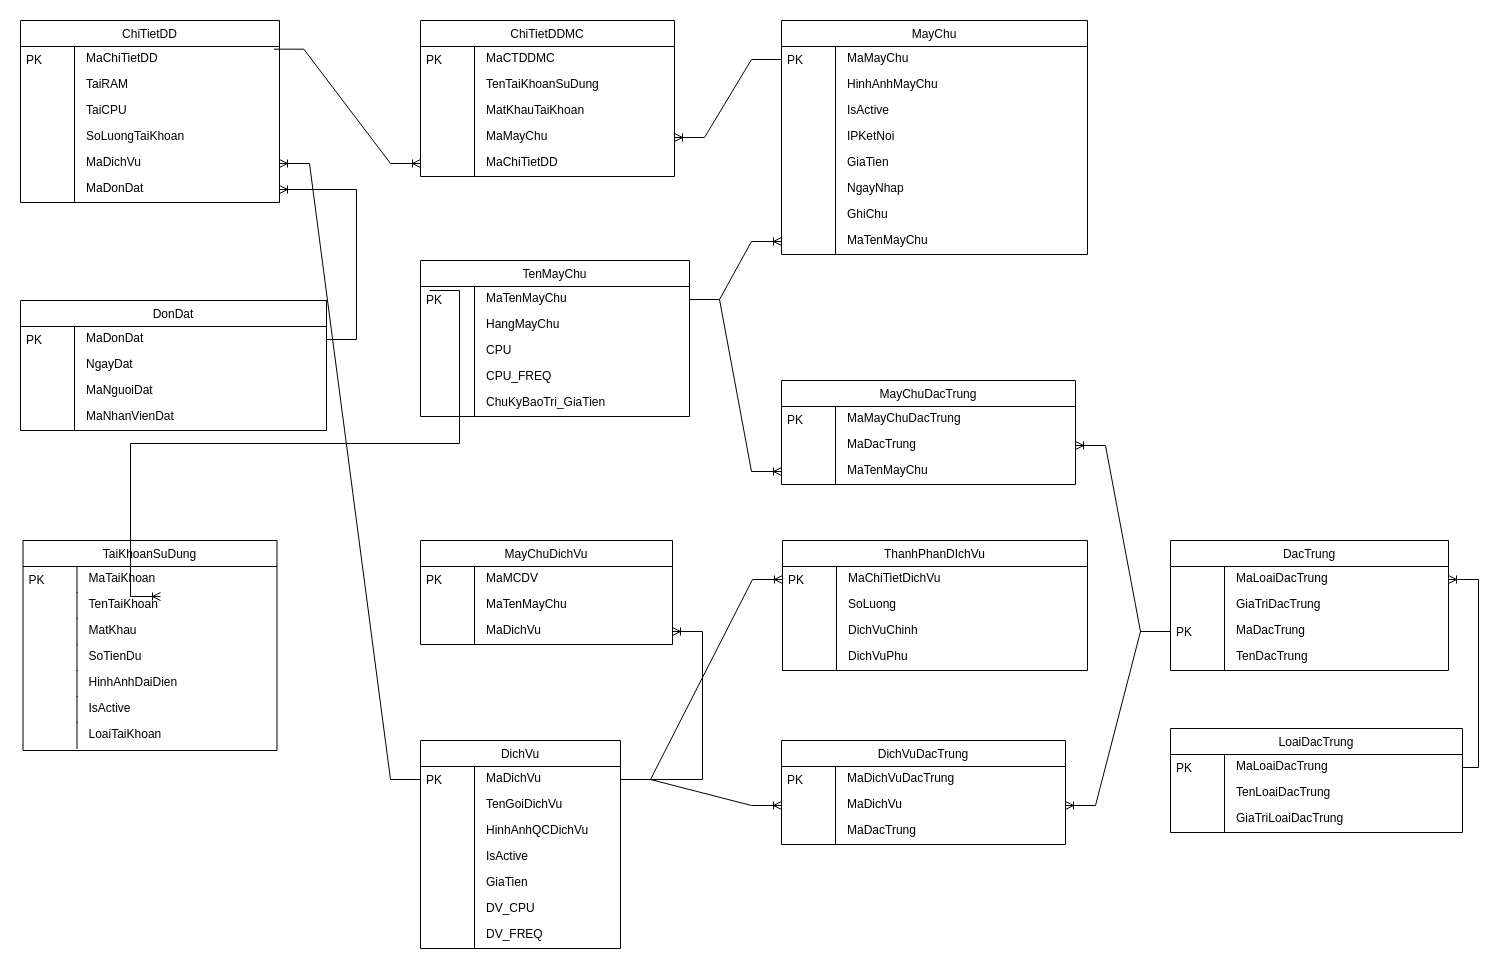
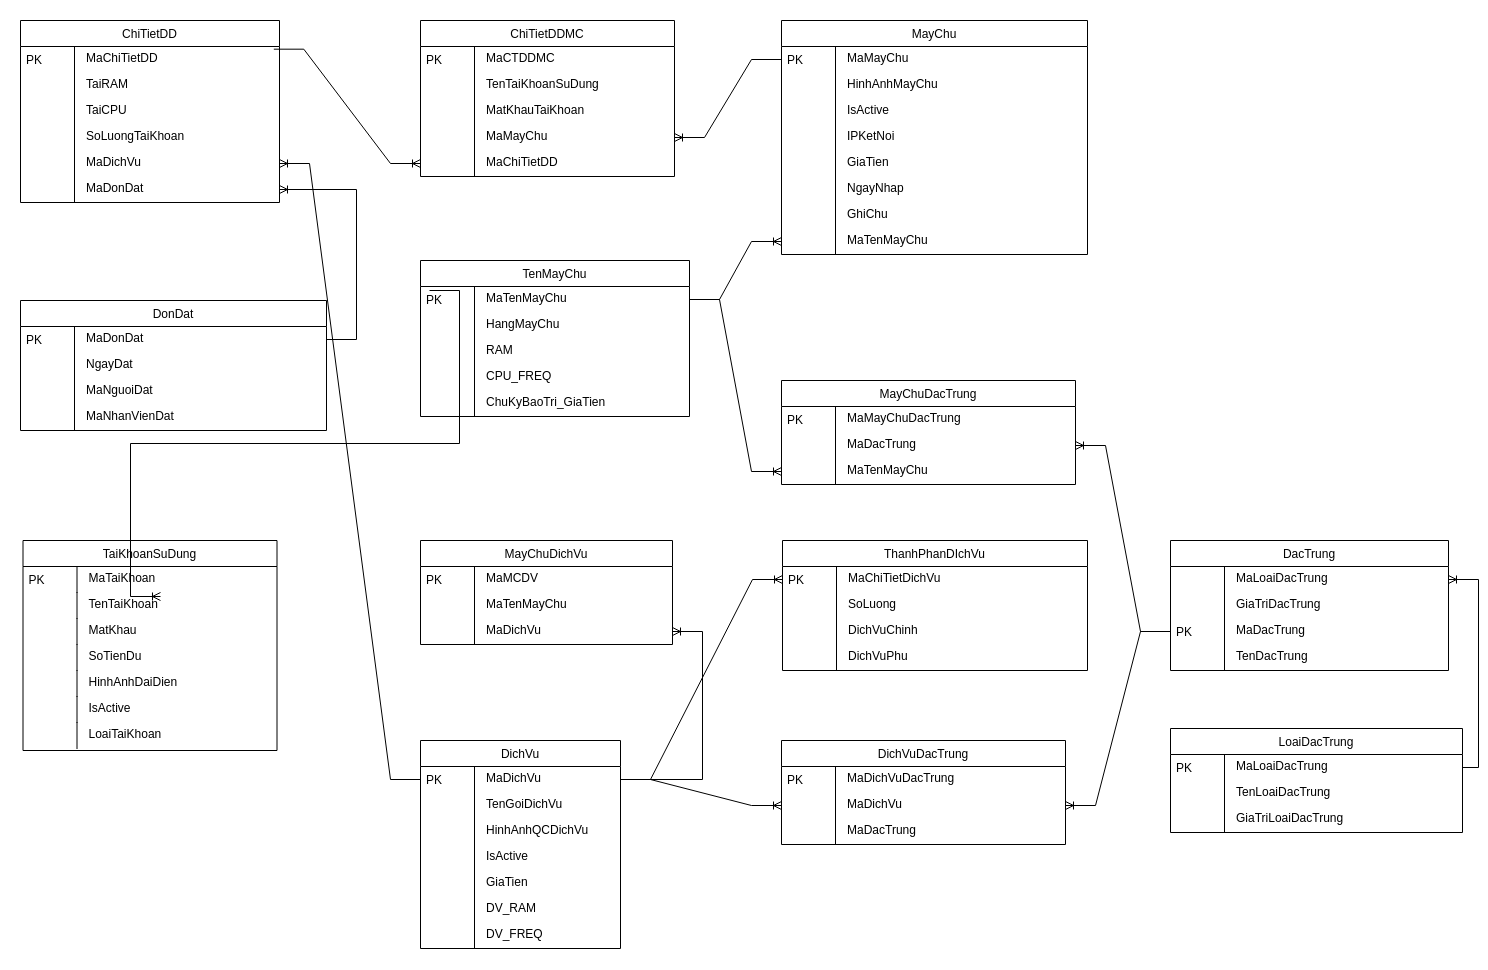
(496, 350) -> (496, 350)
(506, 908) -> (506, 908)
